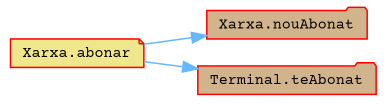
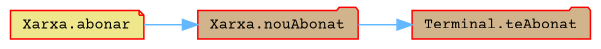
(163, 64) -> (378, 25)
